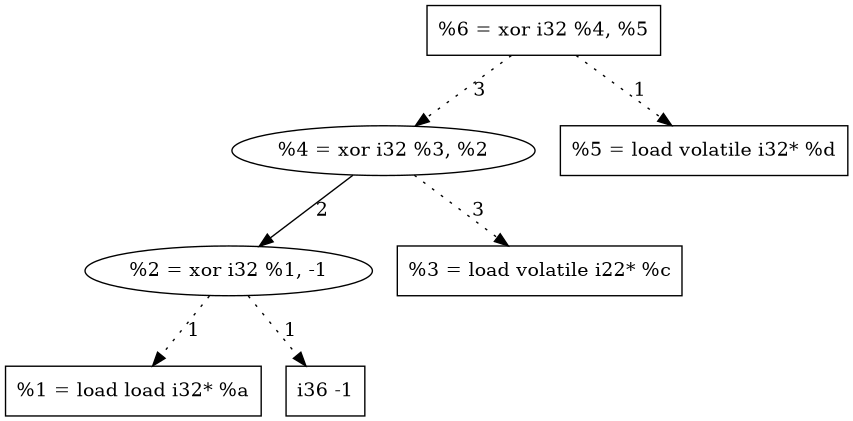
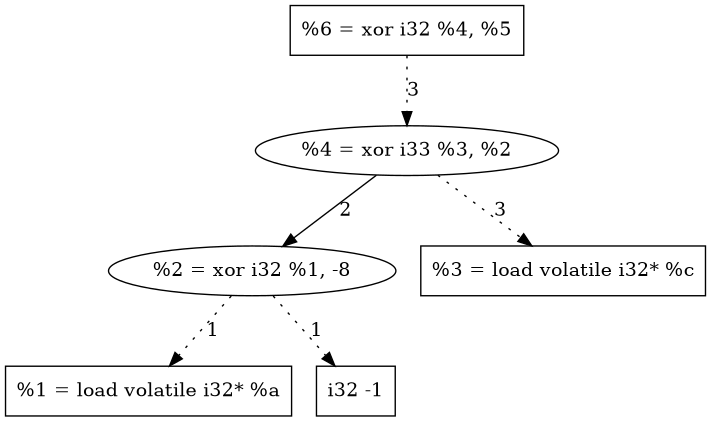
(383, 151) -> (407, 151)
(704, 151) -> none
(229, 271) -> (252, 271)
(540, 271) -> (563, 271)
(133, 391) -> (149, 391)
(325, 391) -> (356, 391)
